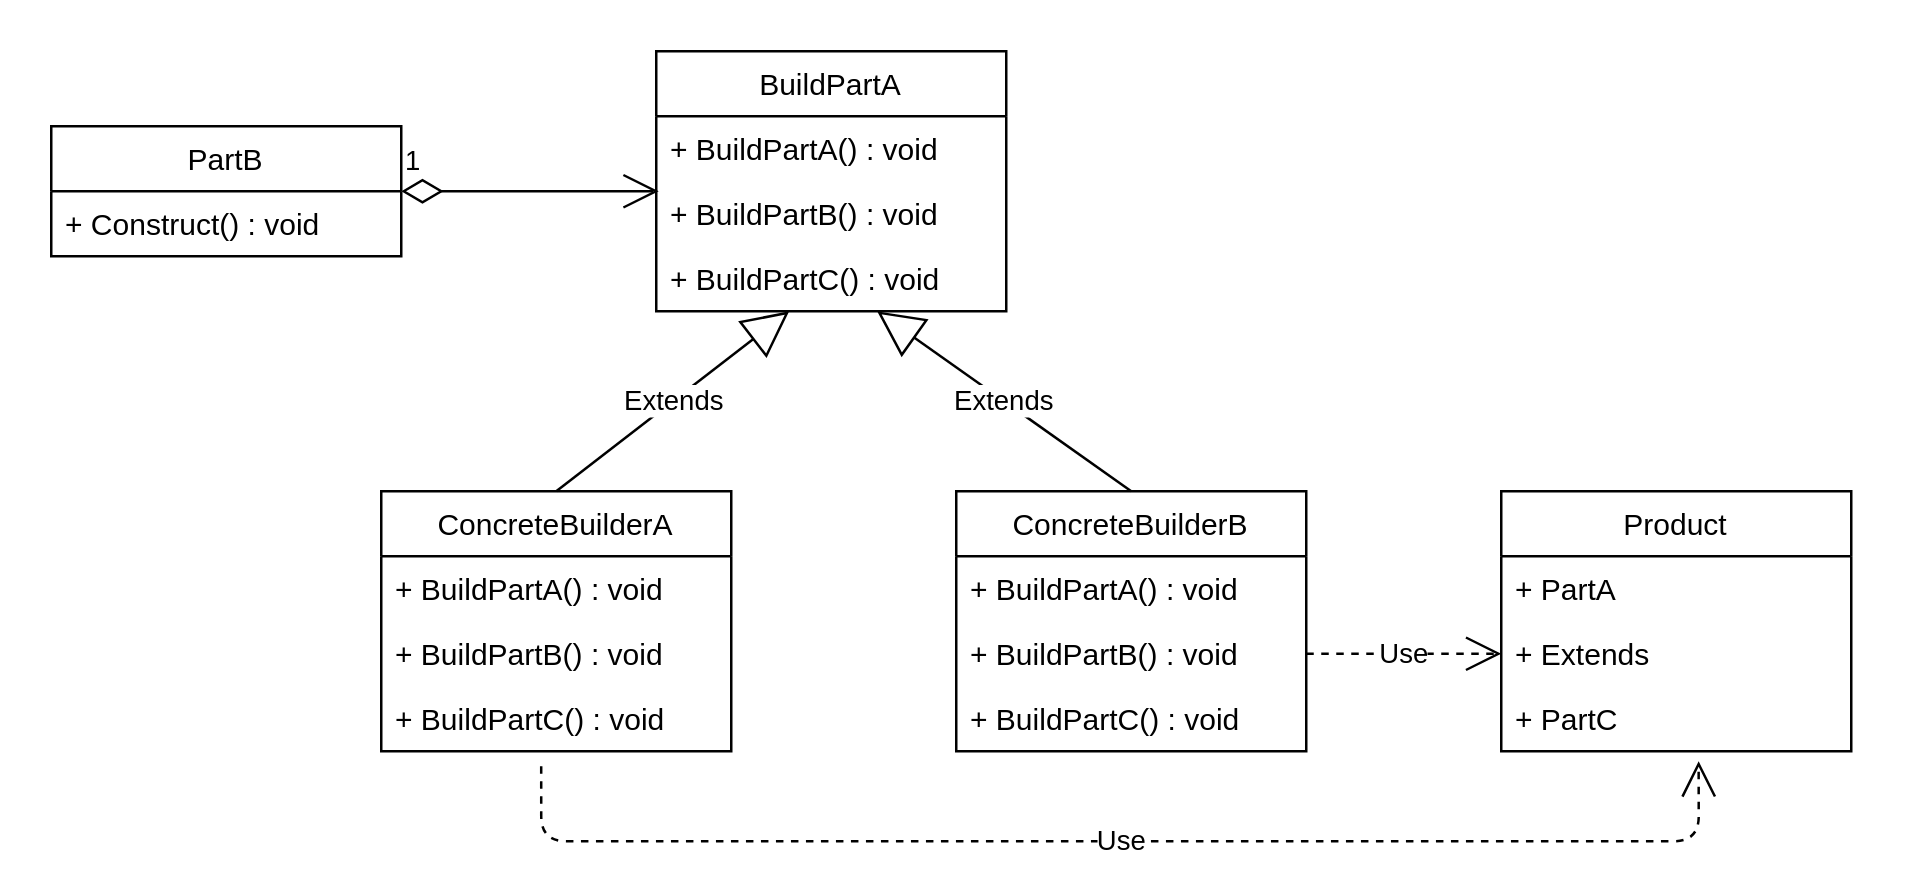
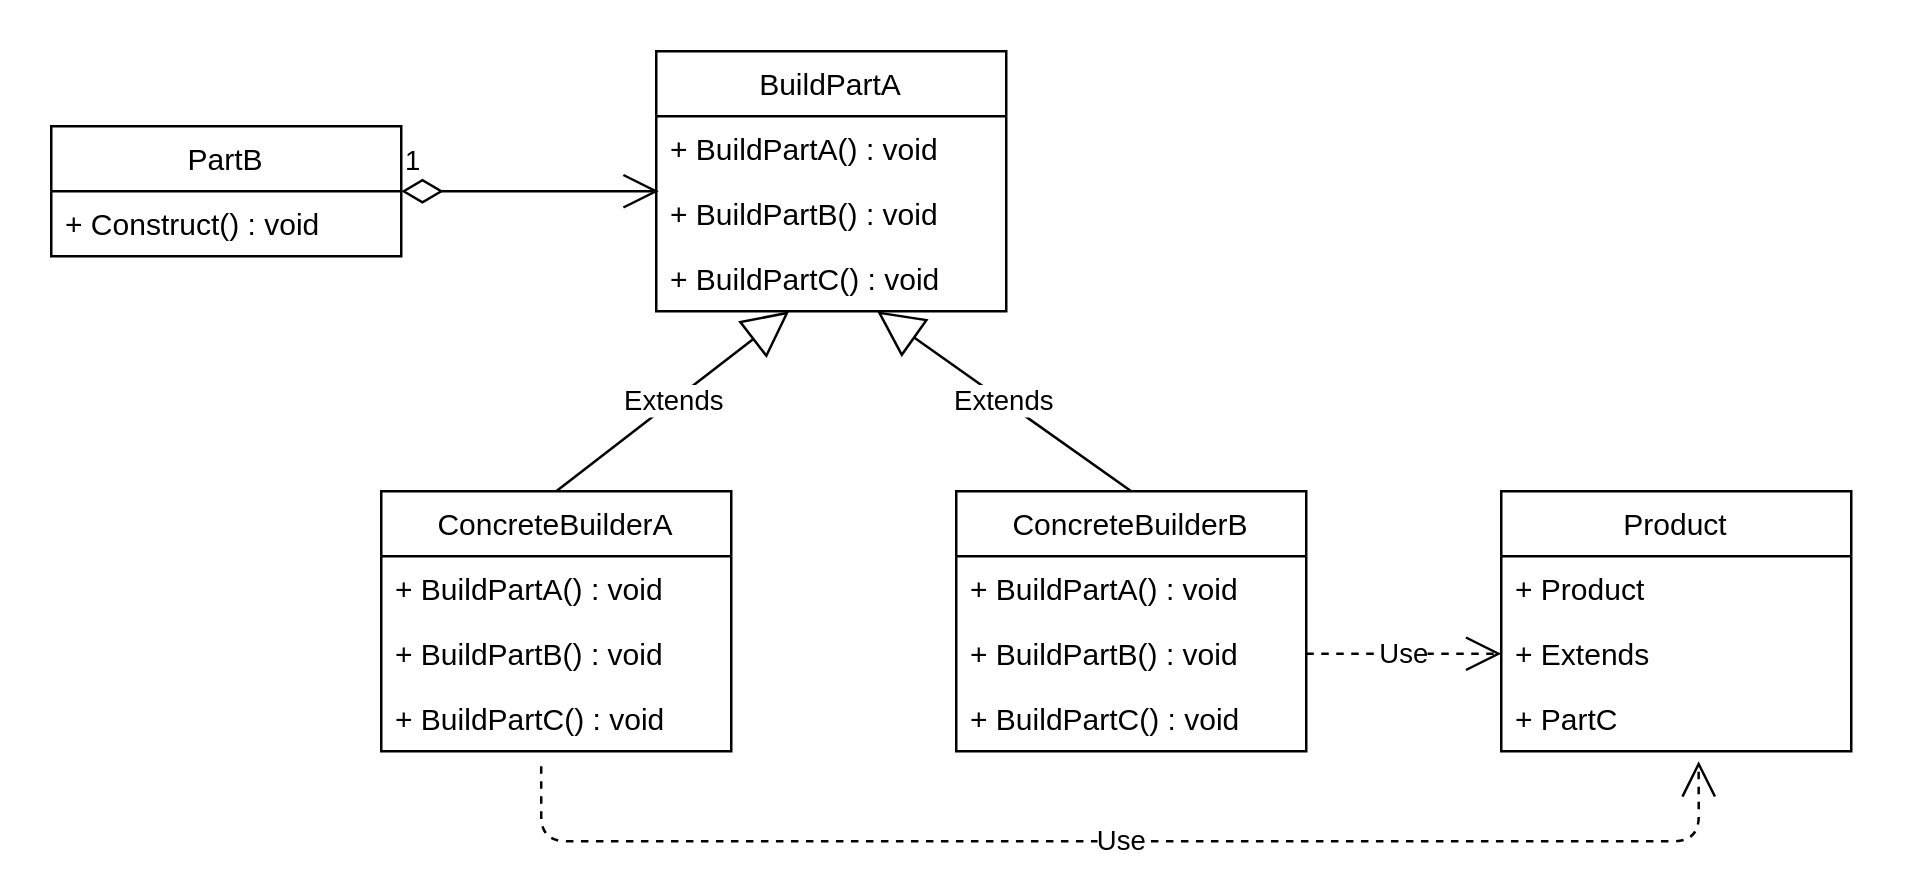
(1570, 590) -> (1587, 590)
